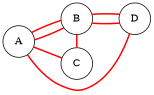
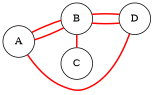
(48, 53) -> none
